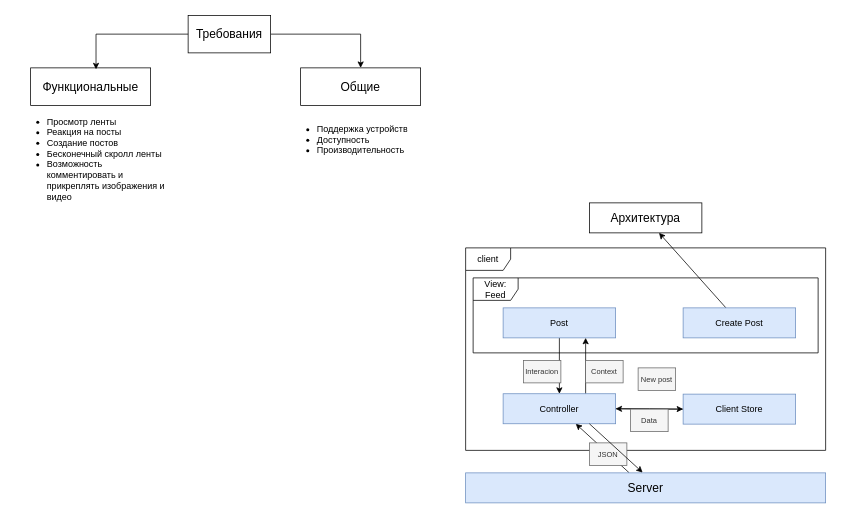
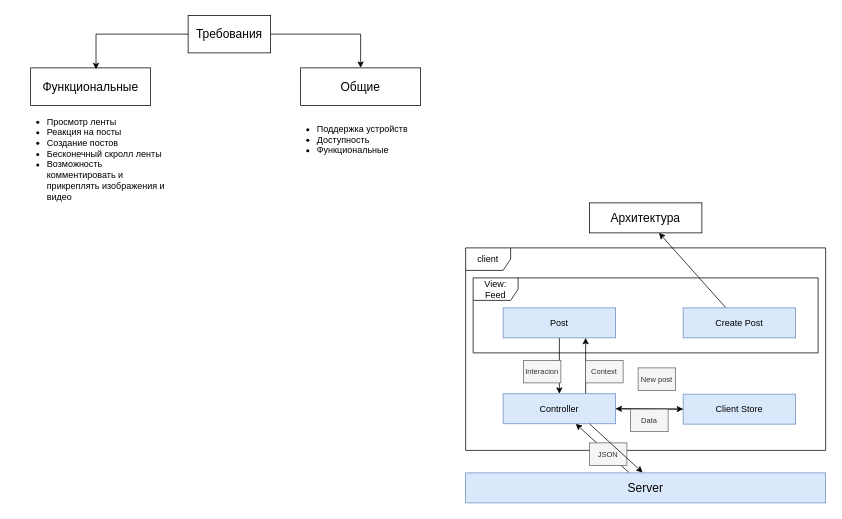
(334, 139) -> (334, 139)
